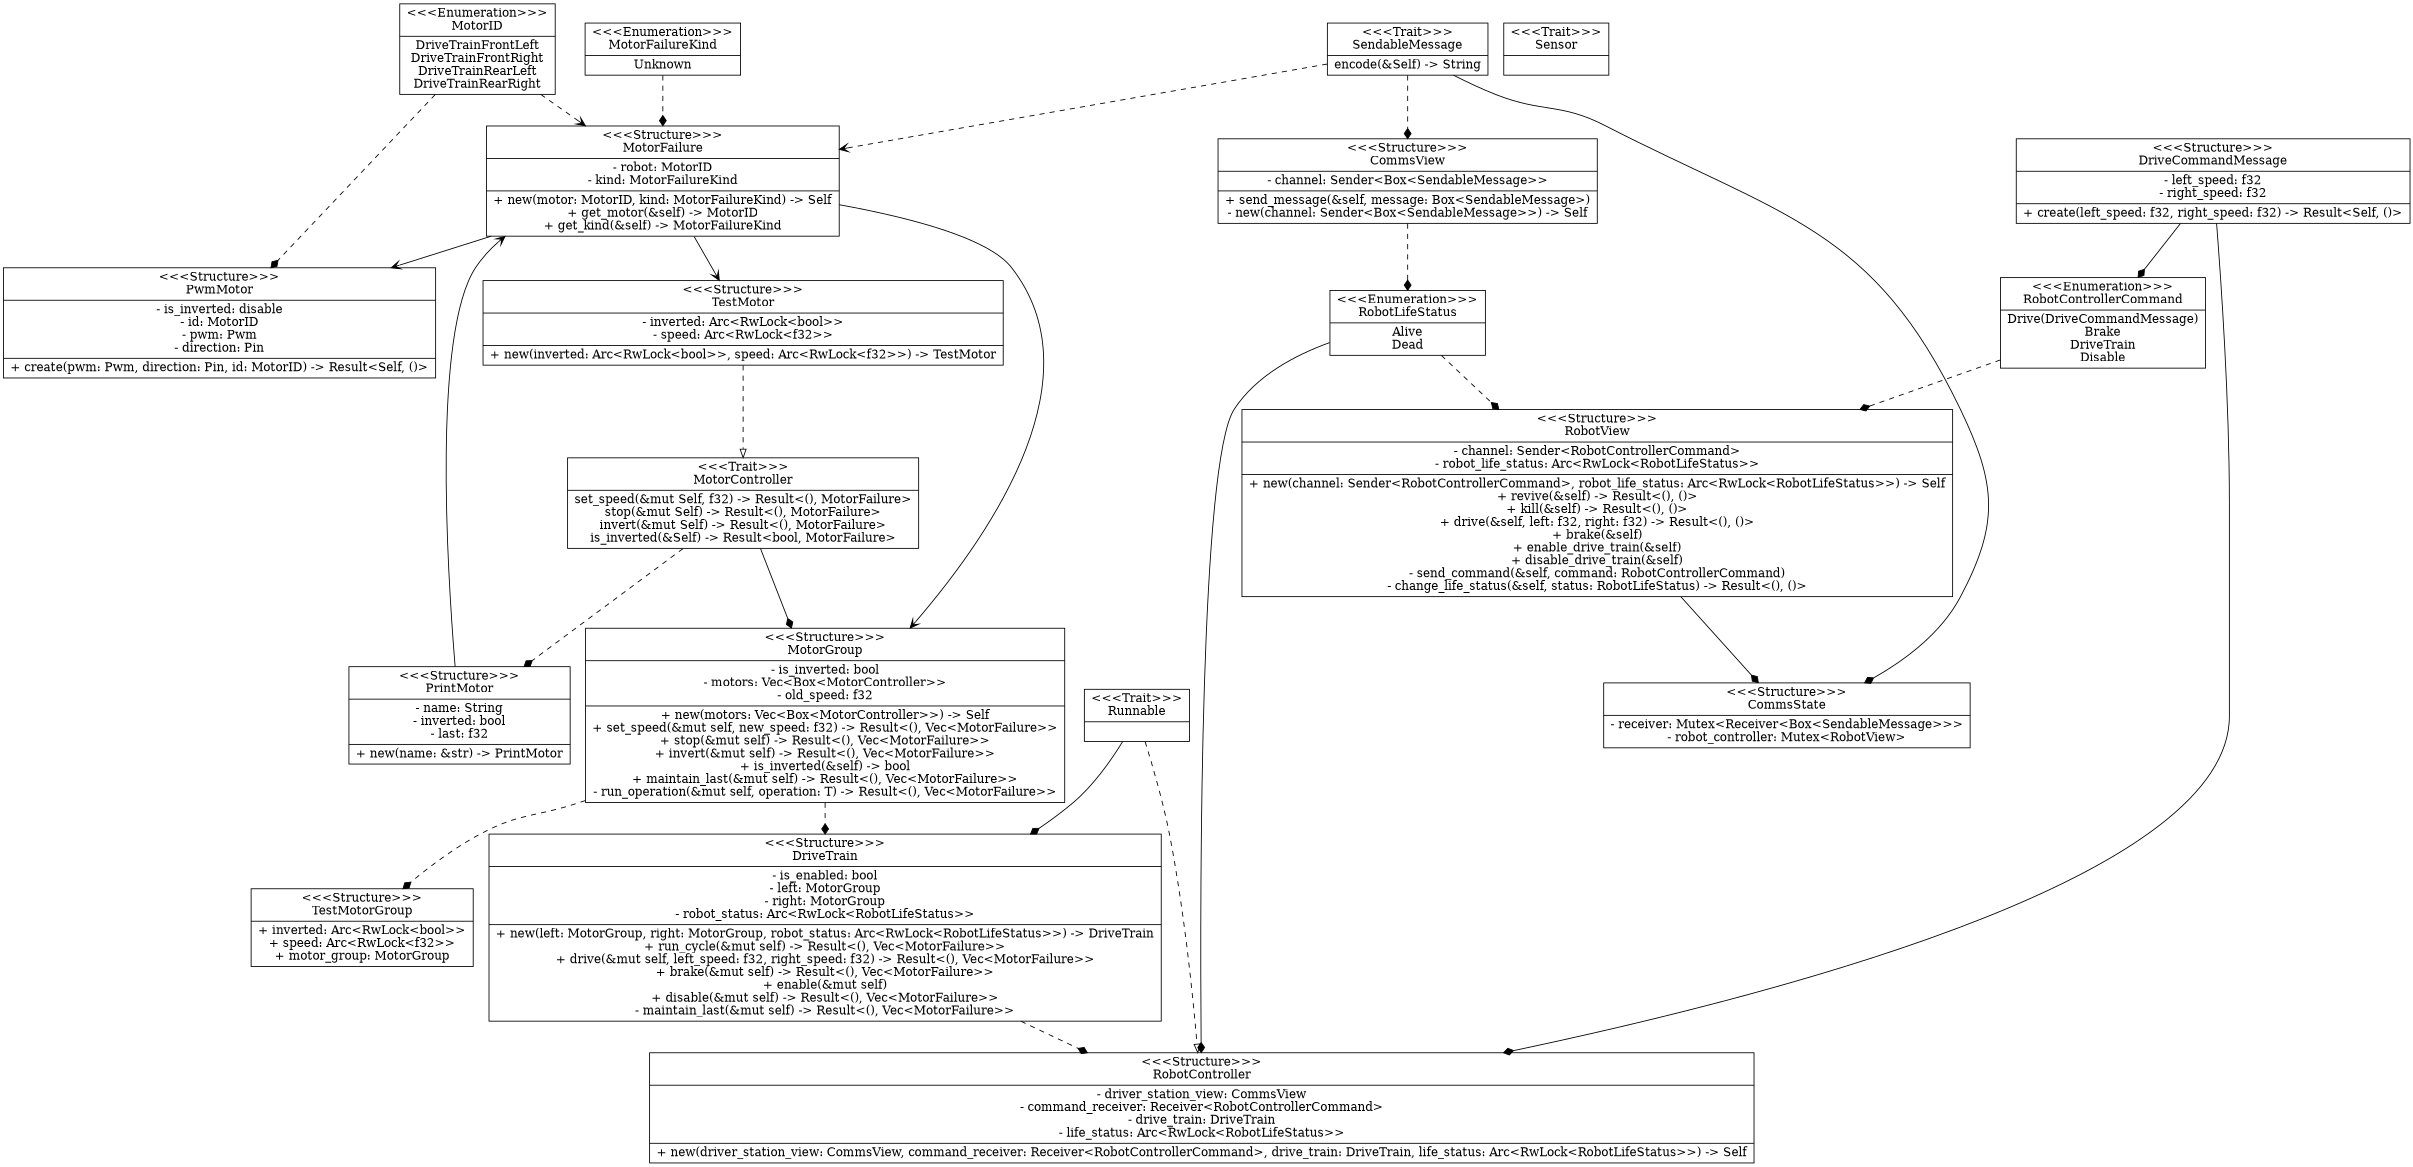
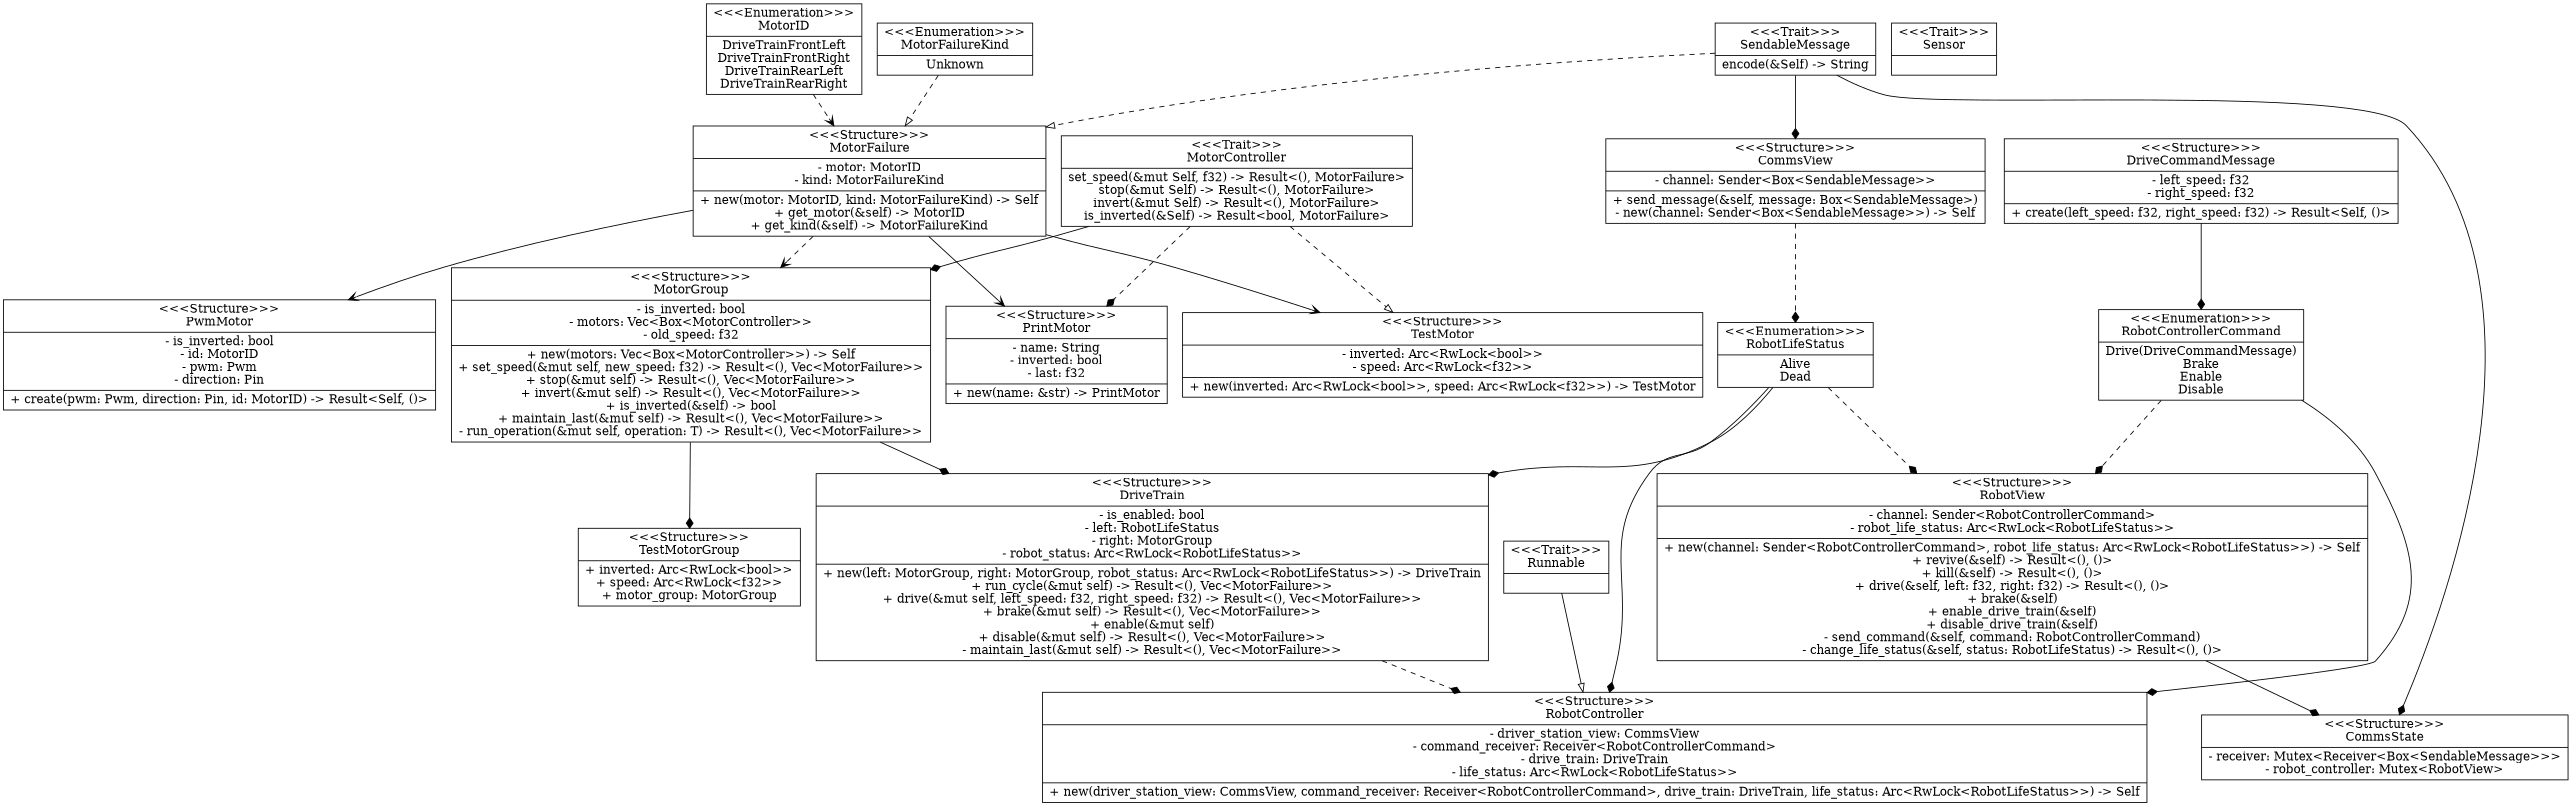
(663, 95) -> (924, 97)
(1408, 102) -> (1795, 102)
(1088, 106) -> (1384, 78)
(663, 168) -> (870, 168)
(357, 177) -> none
(220, 310) -> (220, 342)
(2103, 345) -> (2201, 377)
(1043, 366) -> (800, 249)
(743, 407) -> (1338, 267)
(446, 448) -> (963, 268)
(1086, 790) -> (1648, 464)
(825, 813) -> (910, 456)
(492, 828) -> (690, 480)
(2133, 842) -> (2400, 624)
(825, 889) -> (1152, 528)
(1179, 891) -> (1571, 638)
